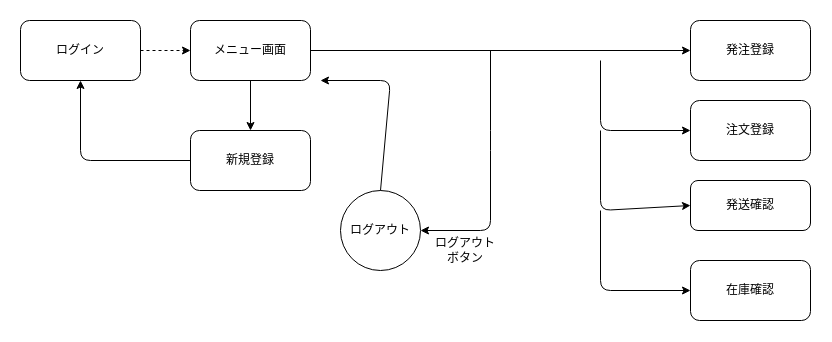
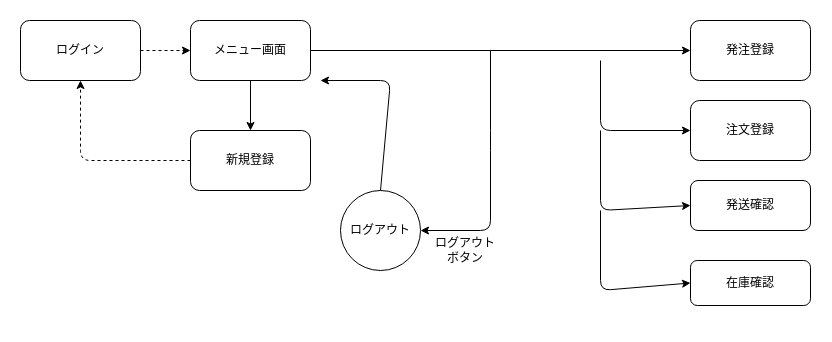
(104, 161) -> (104, 161)
(751, 291) -> (751, 283)
